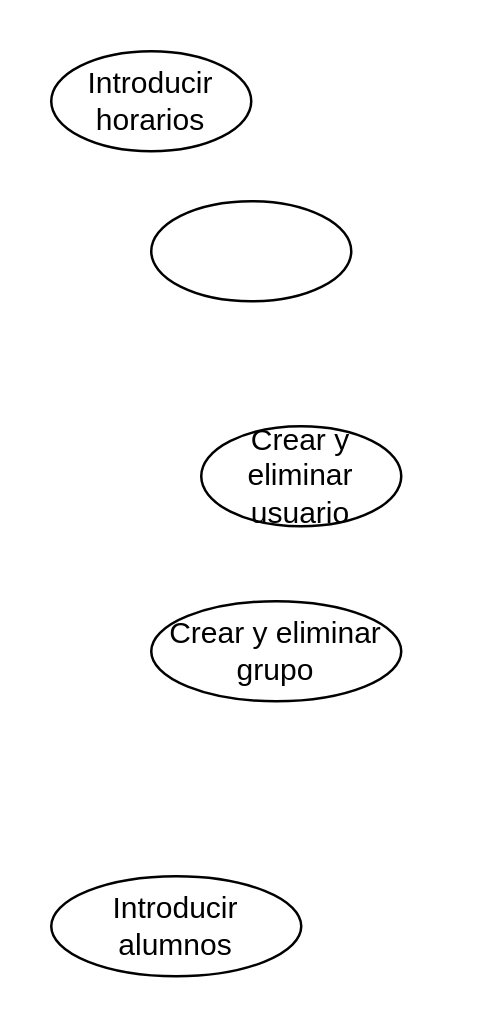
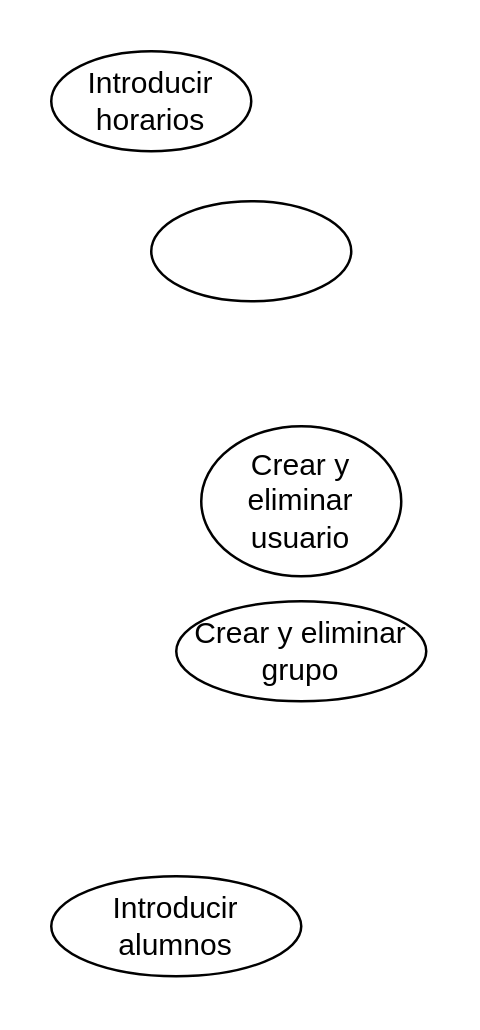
(301, 476) -> (301, 501)
(276, 651) -> (301, 651)
